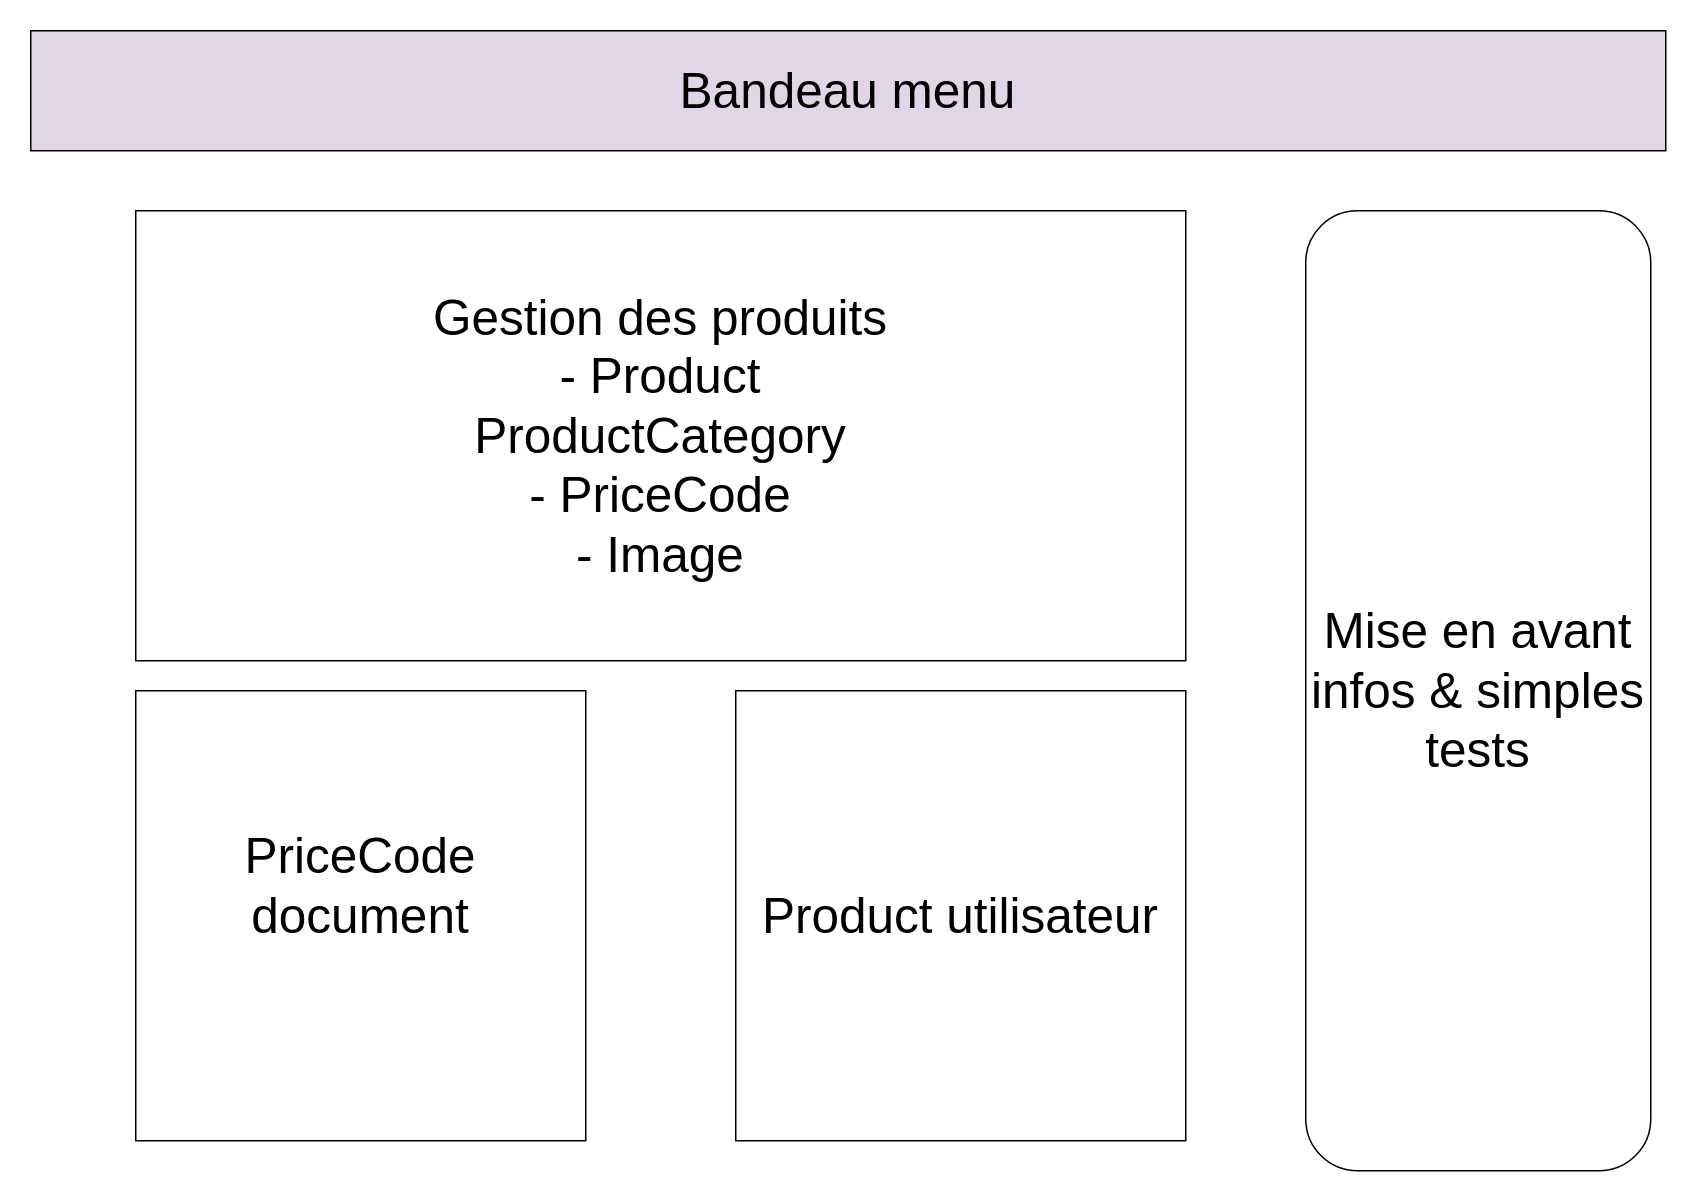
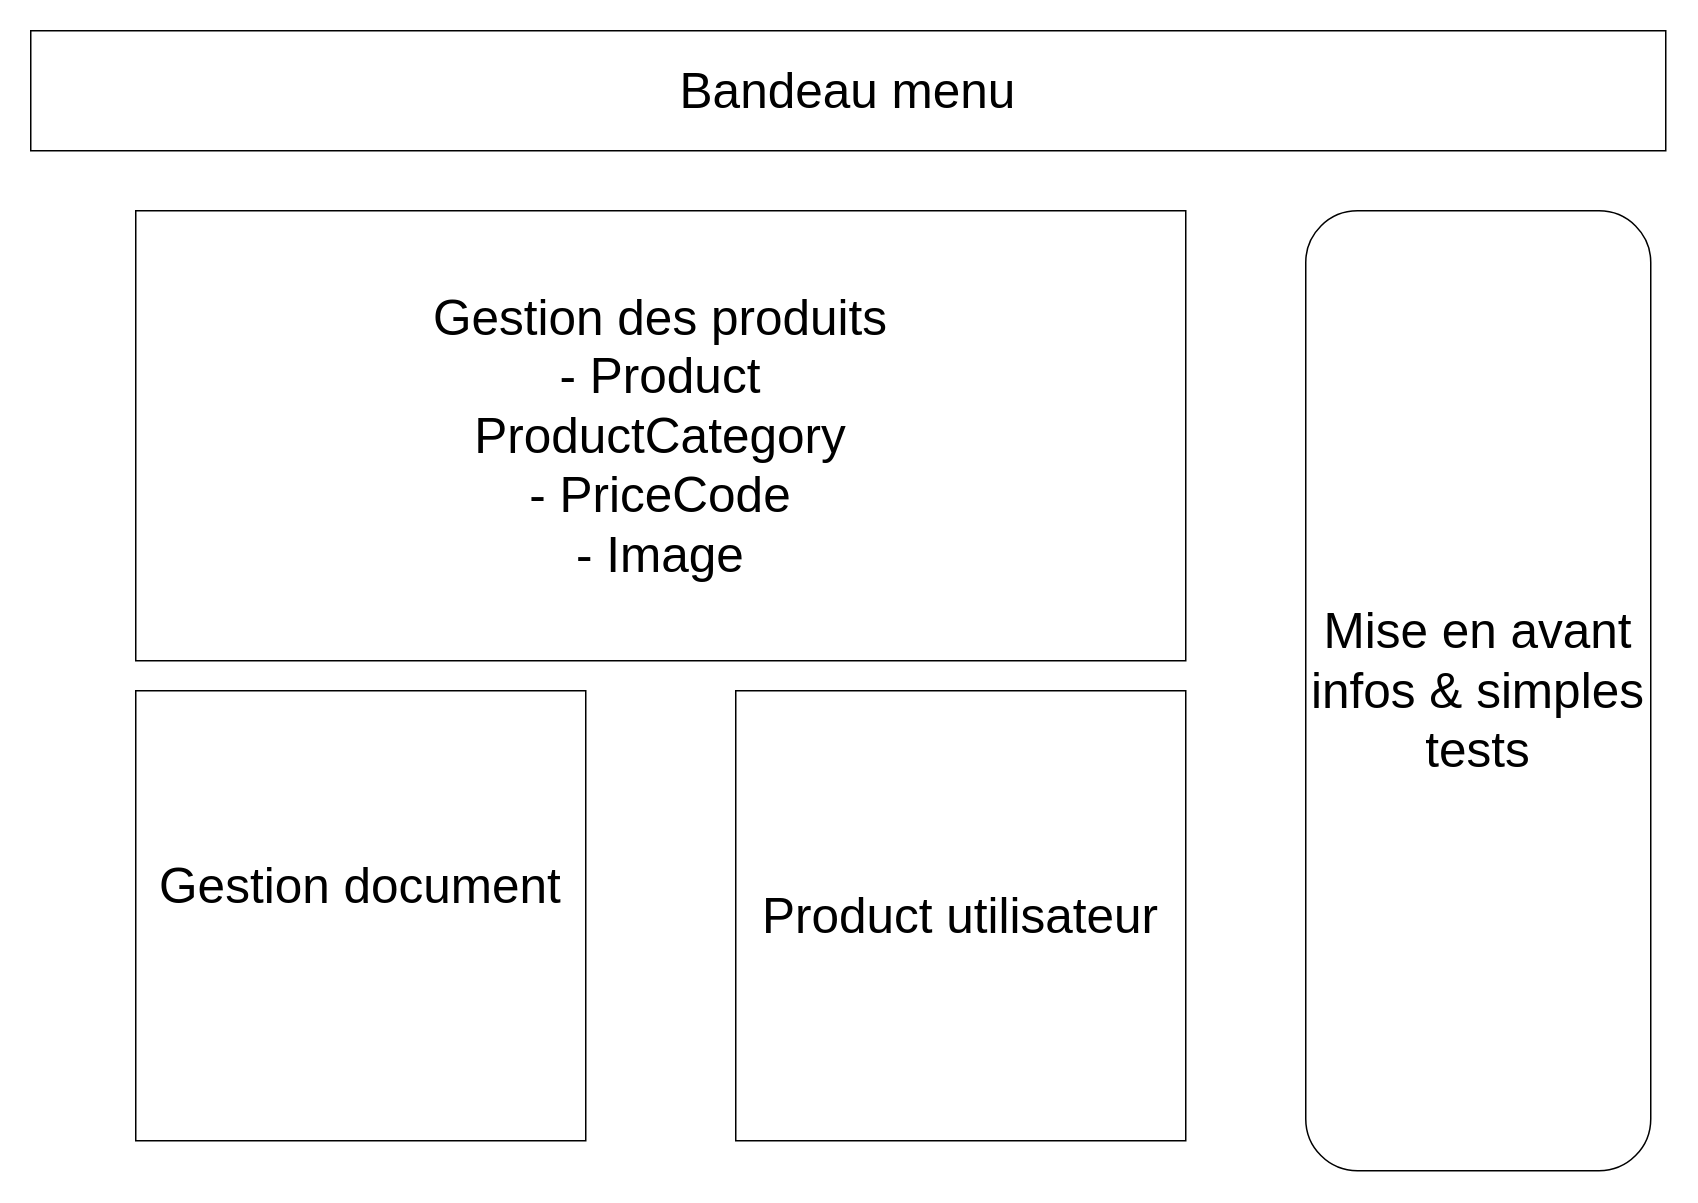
(848, 91) -> (848, 91)
(361, 916) -> (361, 916)
